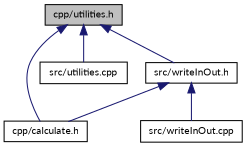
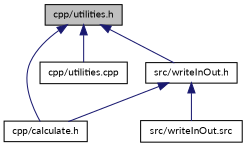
(84, 73) -> (84, 73)
(191, 131) -> (191, 131)
